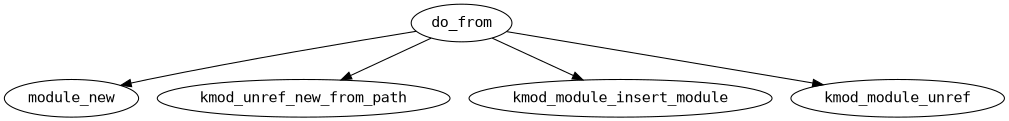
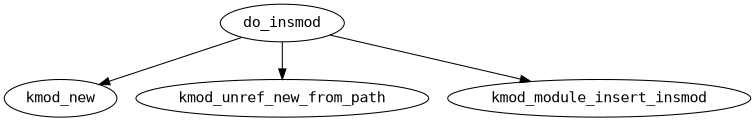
(462, 23) -> (282, 23)
(71, 98) -> (61, 98)
(621, 98) -> (599, 98)
(898, 98) -> none
